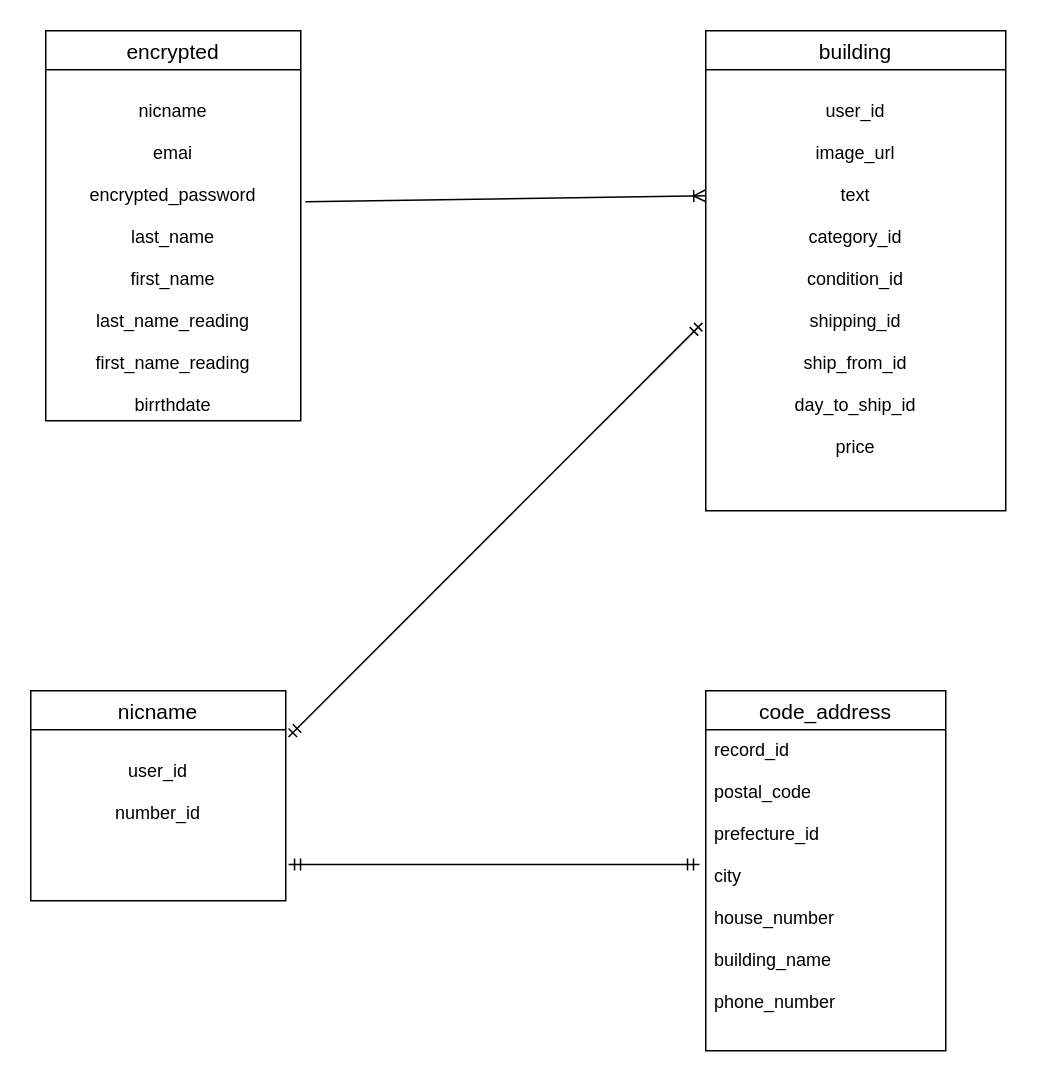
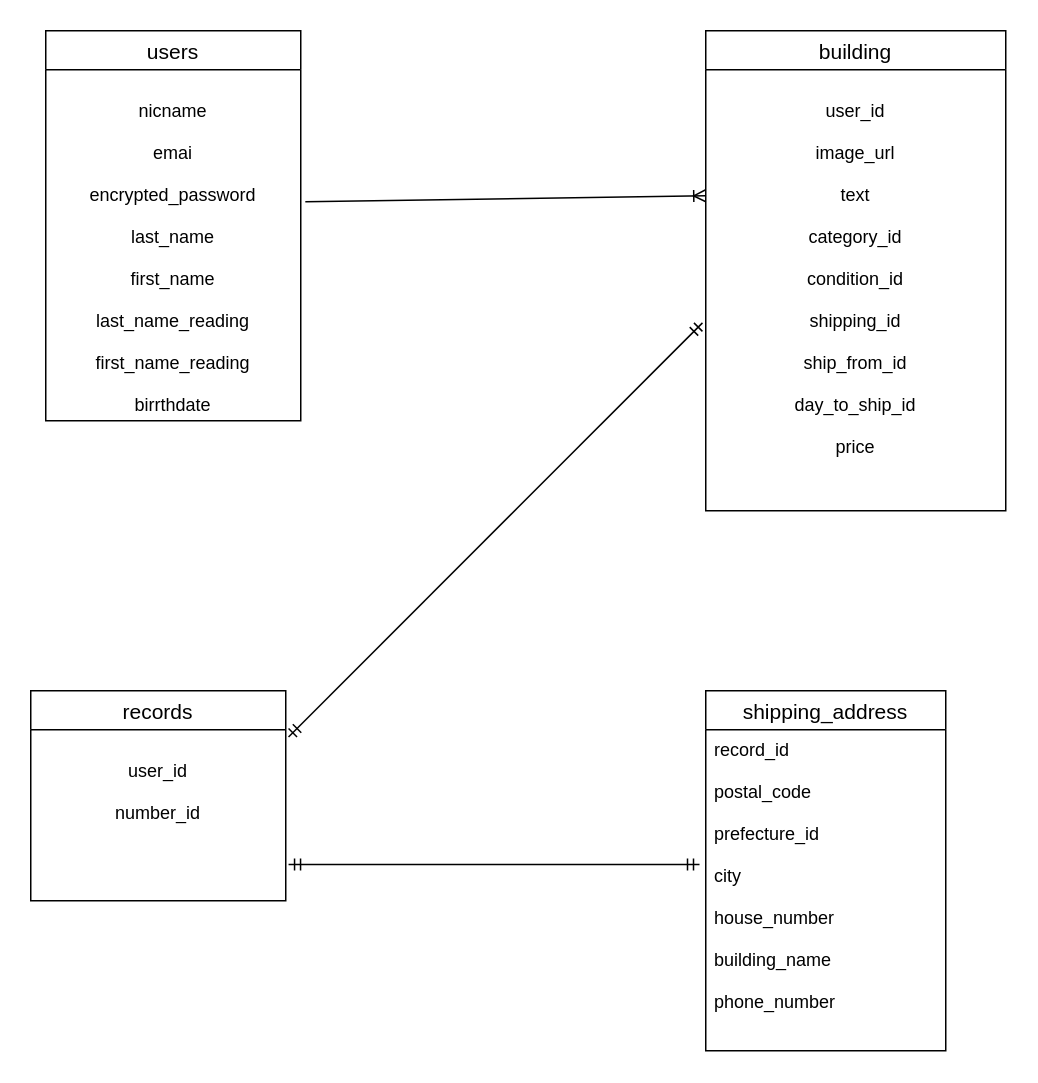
(173, 52) -> (173, 52)
(158, 712) -> (158, 712)
(825, 712) -> (825, 712)
